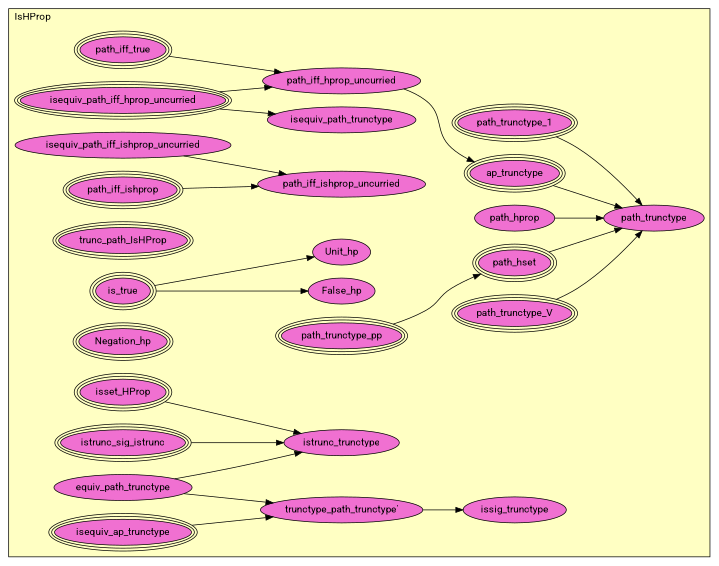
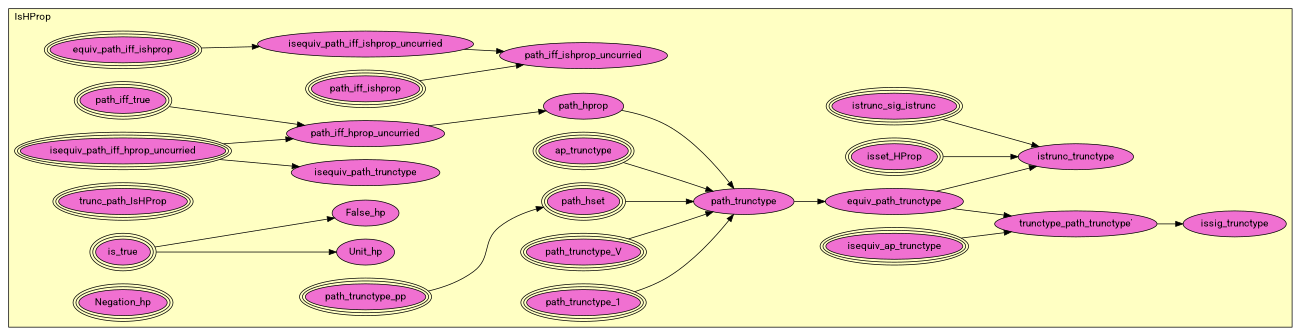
none -> (123, 50)
(438, 121) -> (484, 119)
none -> (806, 202)
